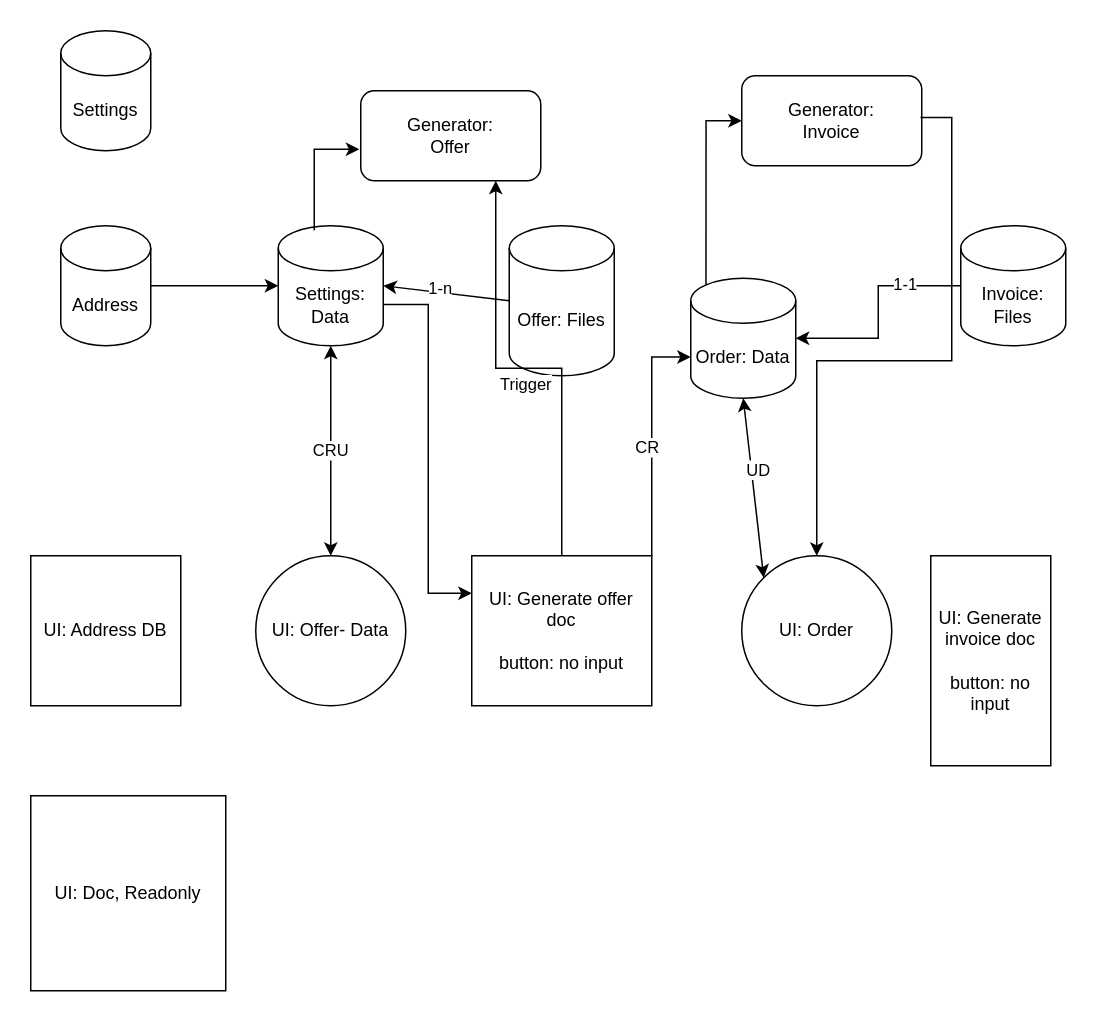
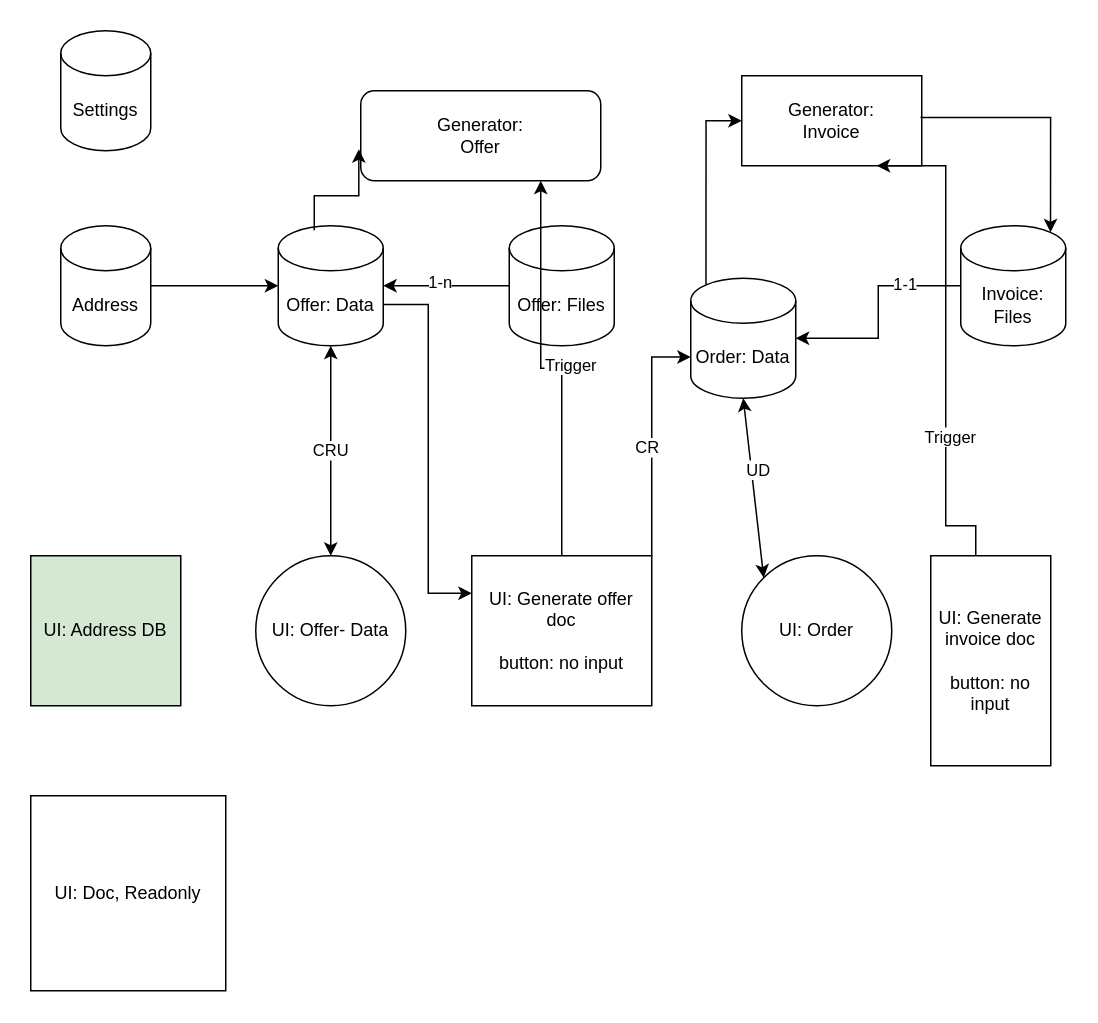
(832, 121) -> (832, 121)
(451, 136) -> (481, 136)
(562, 301) -> (562, 286)
(331, 305) -> (331, 305)
(915, 361) -> (1051, 118)
none -> (946, 362)
(106, 631) -> (106, 631)
